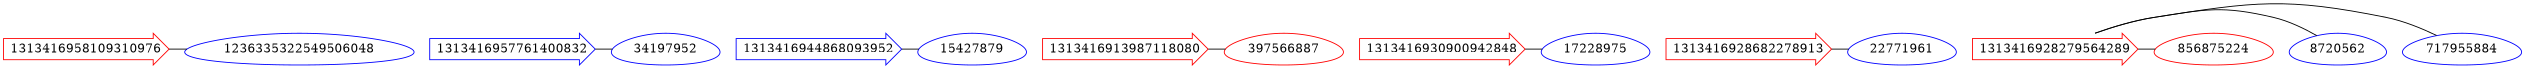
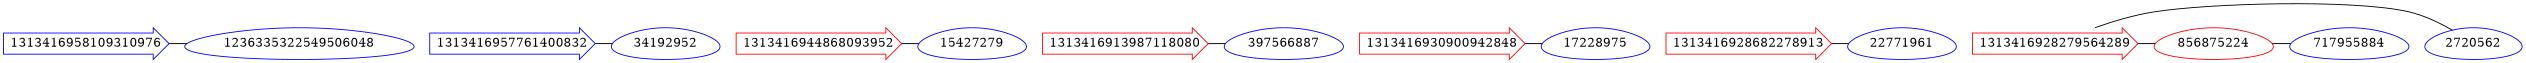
(2266, 4) -> (2281, 44)
(86, 49) -> (86, 44)
(666, 49) -> (666, 44)
(819, 49) -> (819, 44)
(972, 49) -> (972, 44)
(1284, 49) -> (1284, 44)
(2338, 49) -> (2473, 44)
